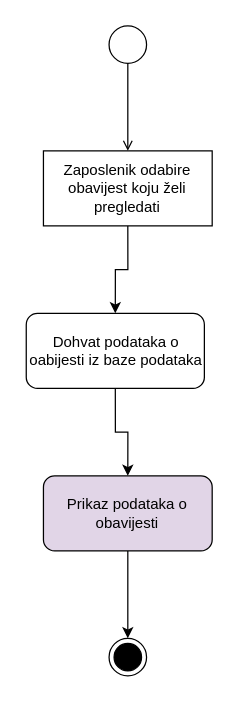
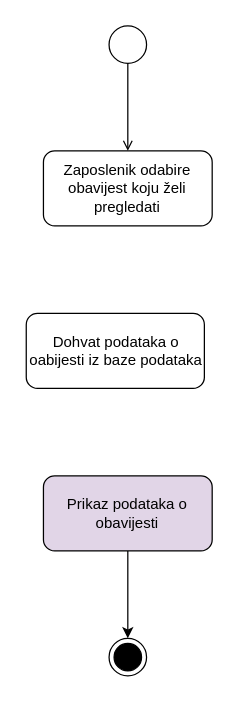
(128, 188) -> (128, 188)
(126, 269) -> none
(117, 432) -> none
